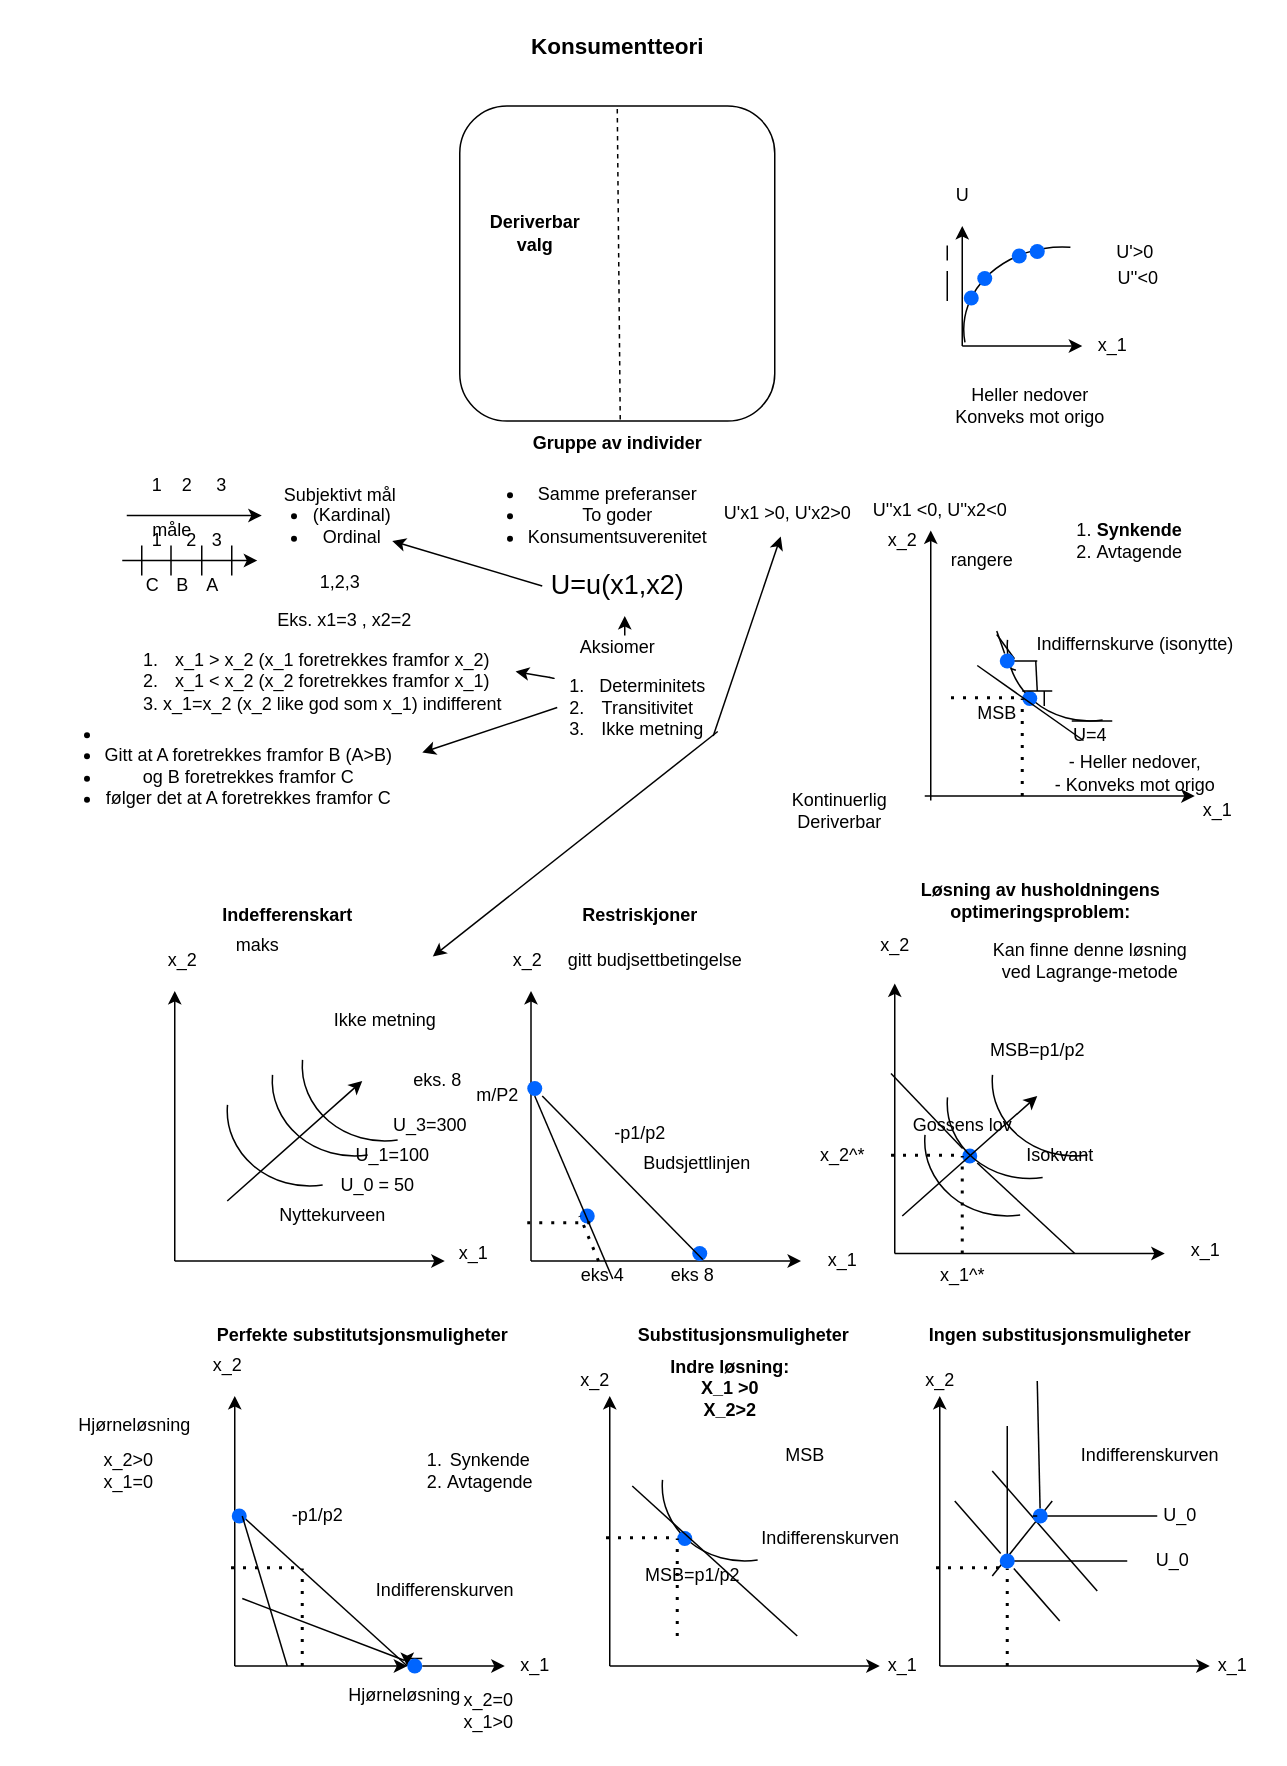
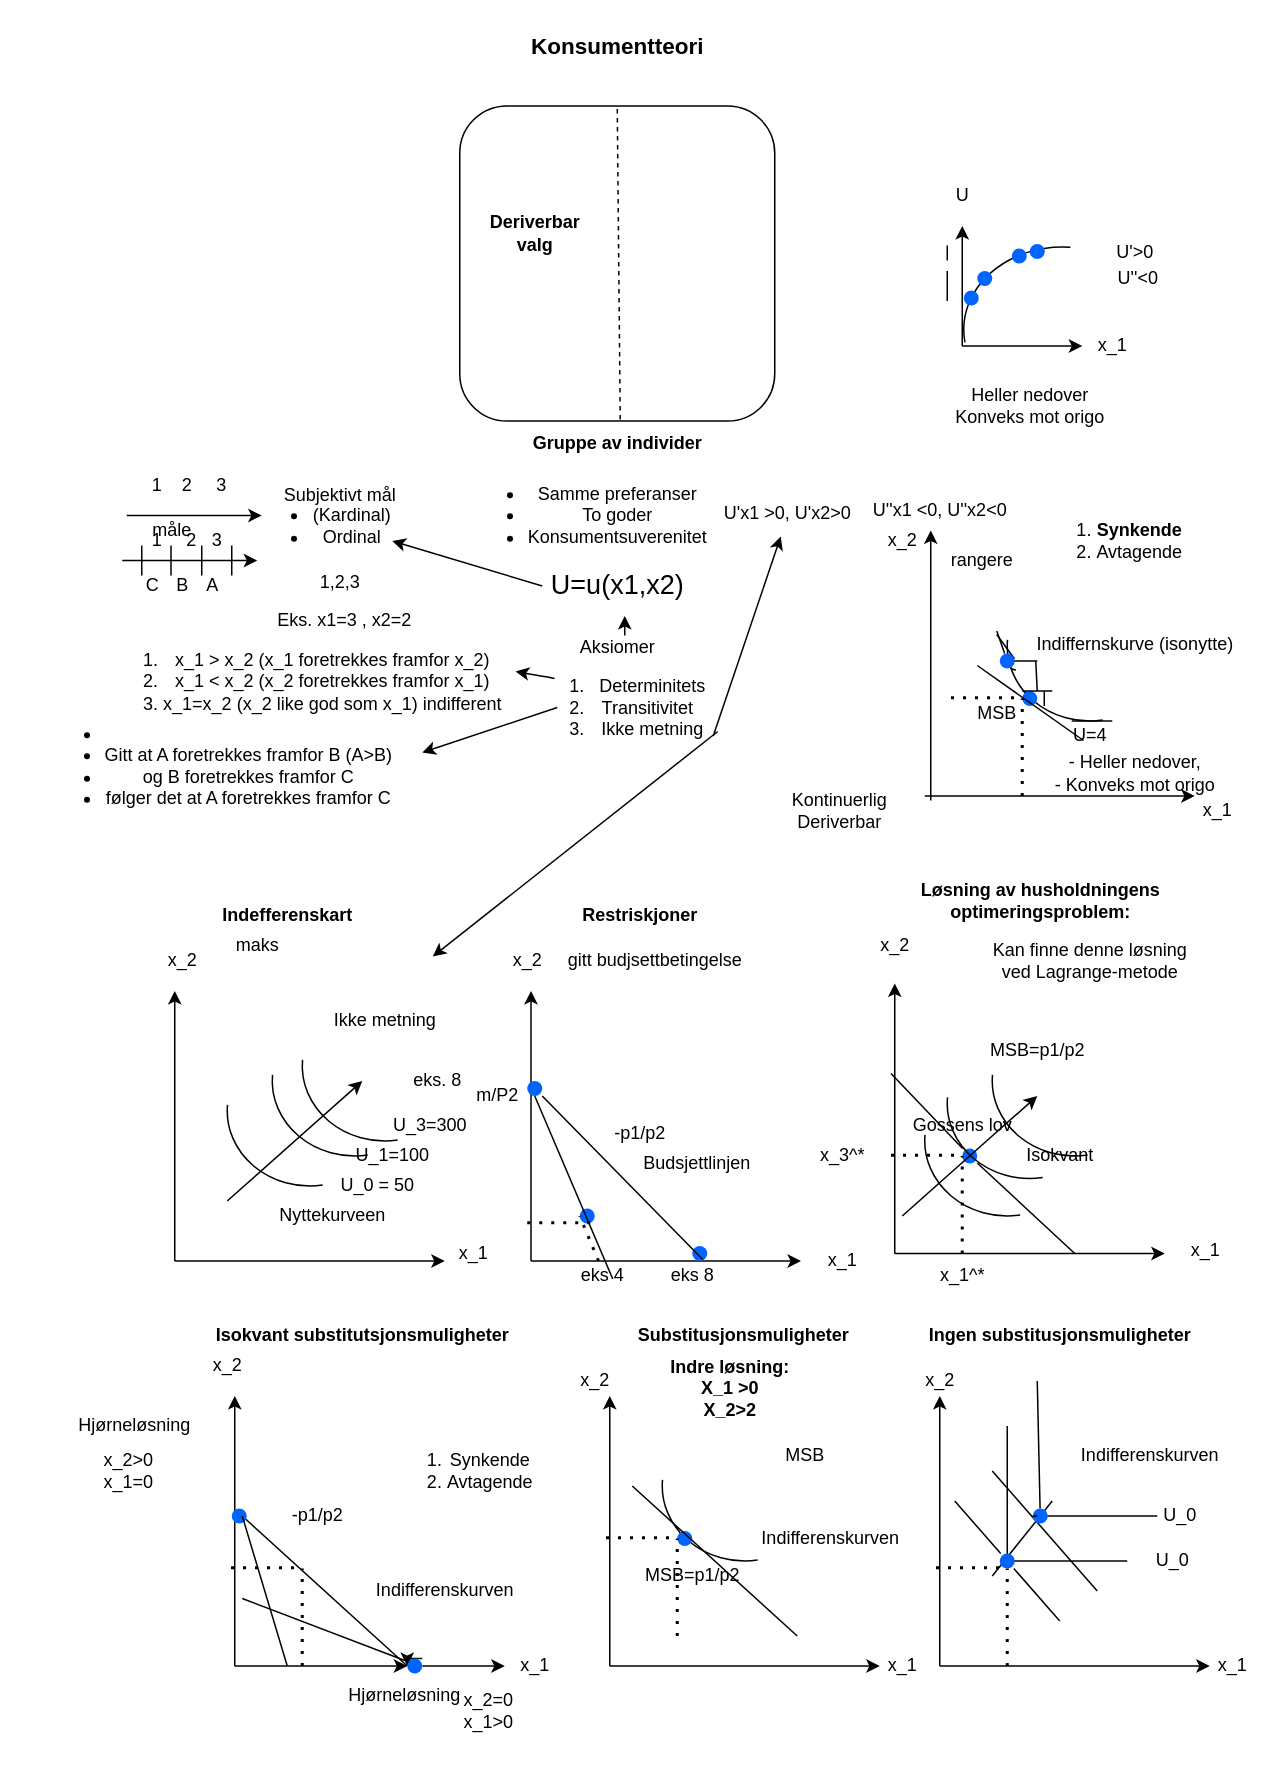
(843, 1156) -> (843, 1156)
(363, 1336) -> (363, 1336)
